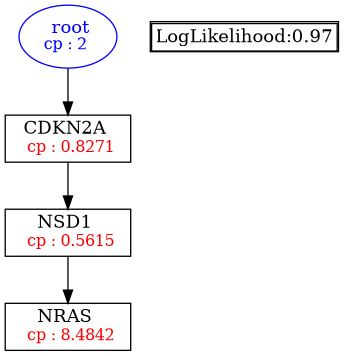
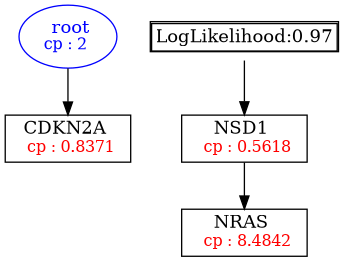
(71, 147) -> (71, 147)
(68, 179) -> (244, 81)
(71, 241) -> (248, 147)
